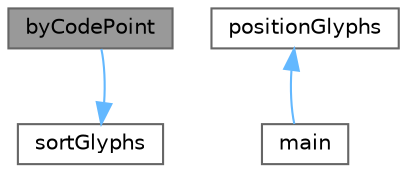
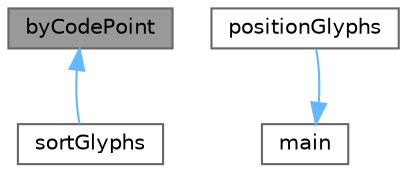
(104, 76) -> (77, 97)
(291, 97) -> (319, 76)
